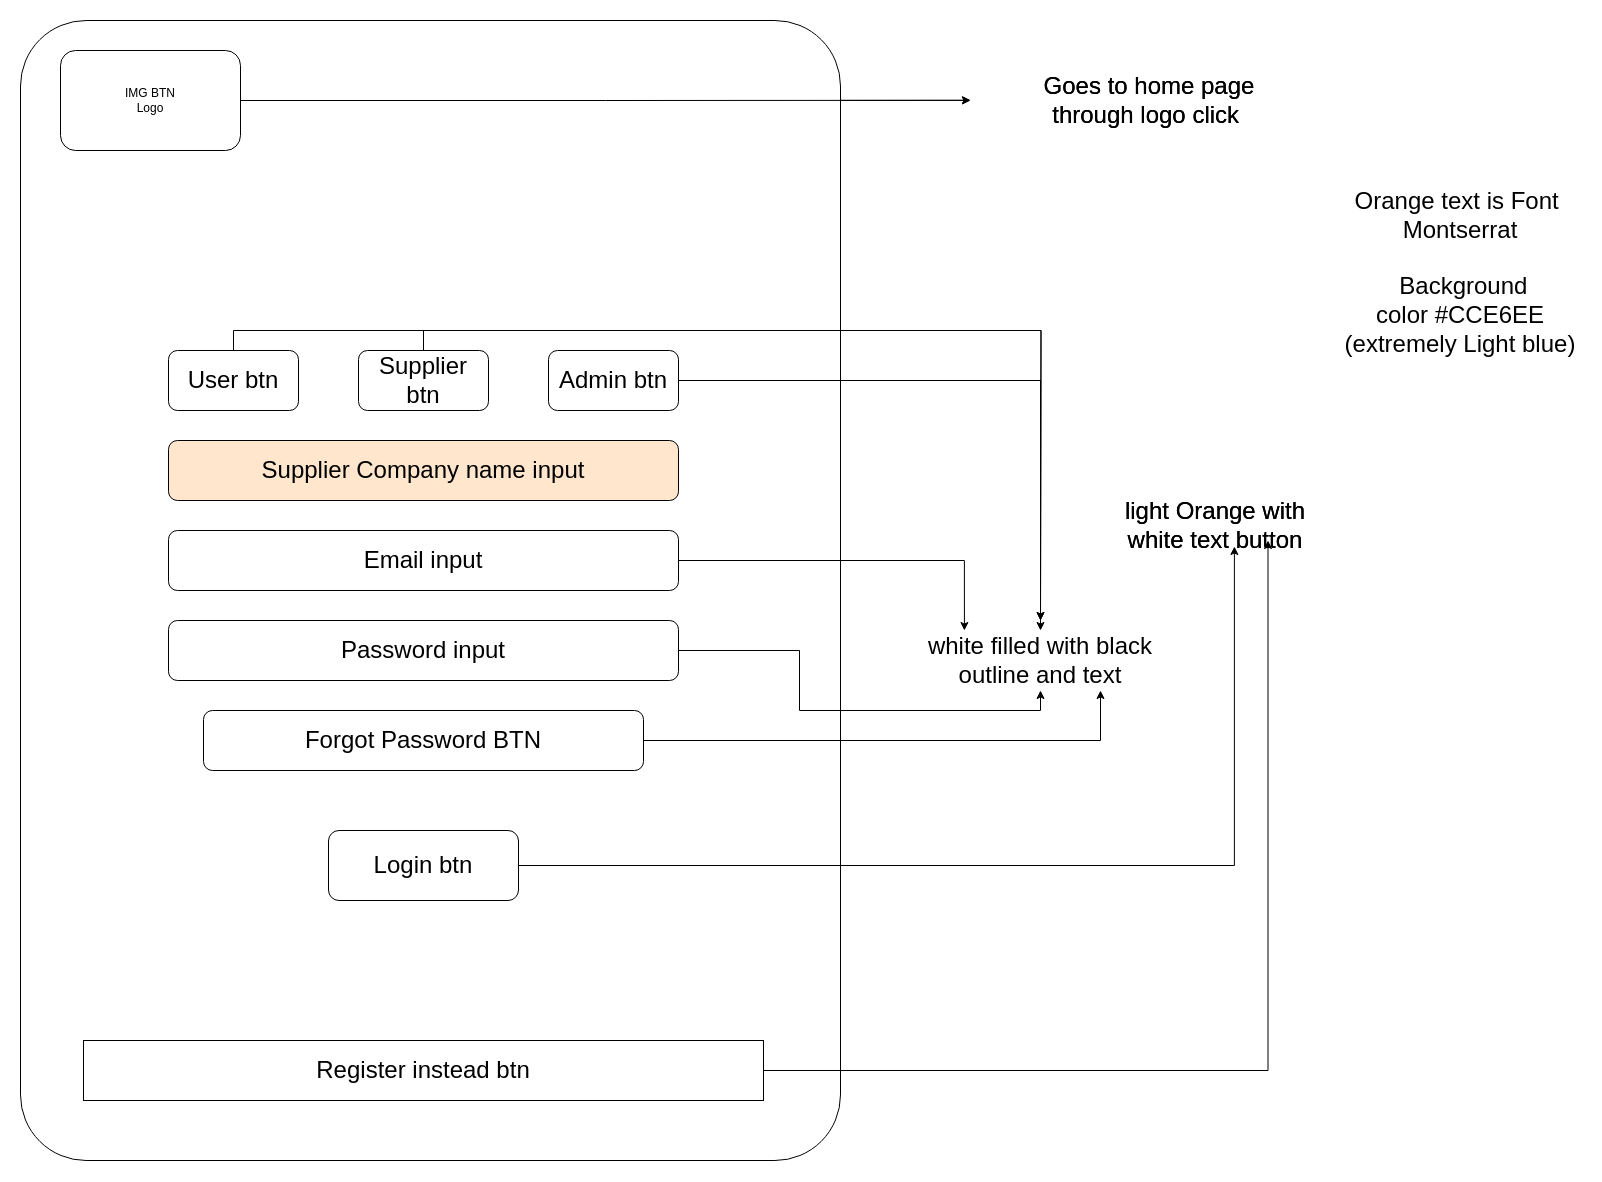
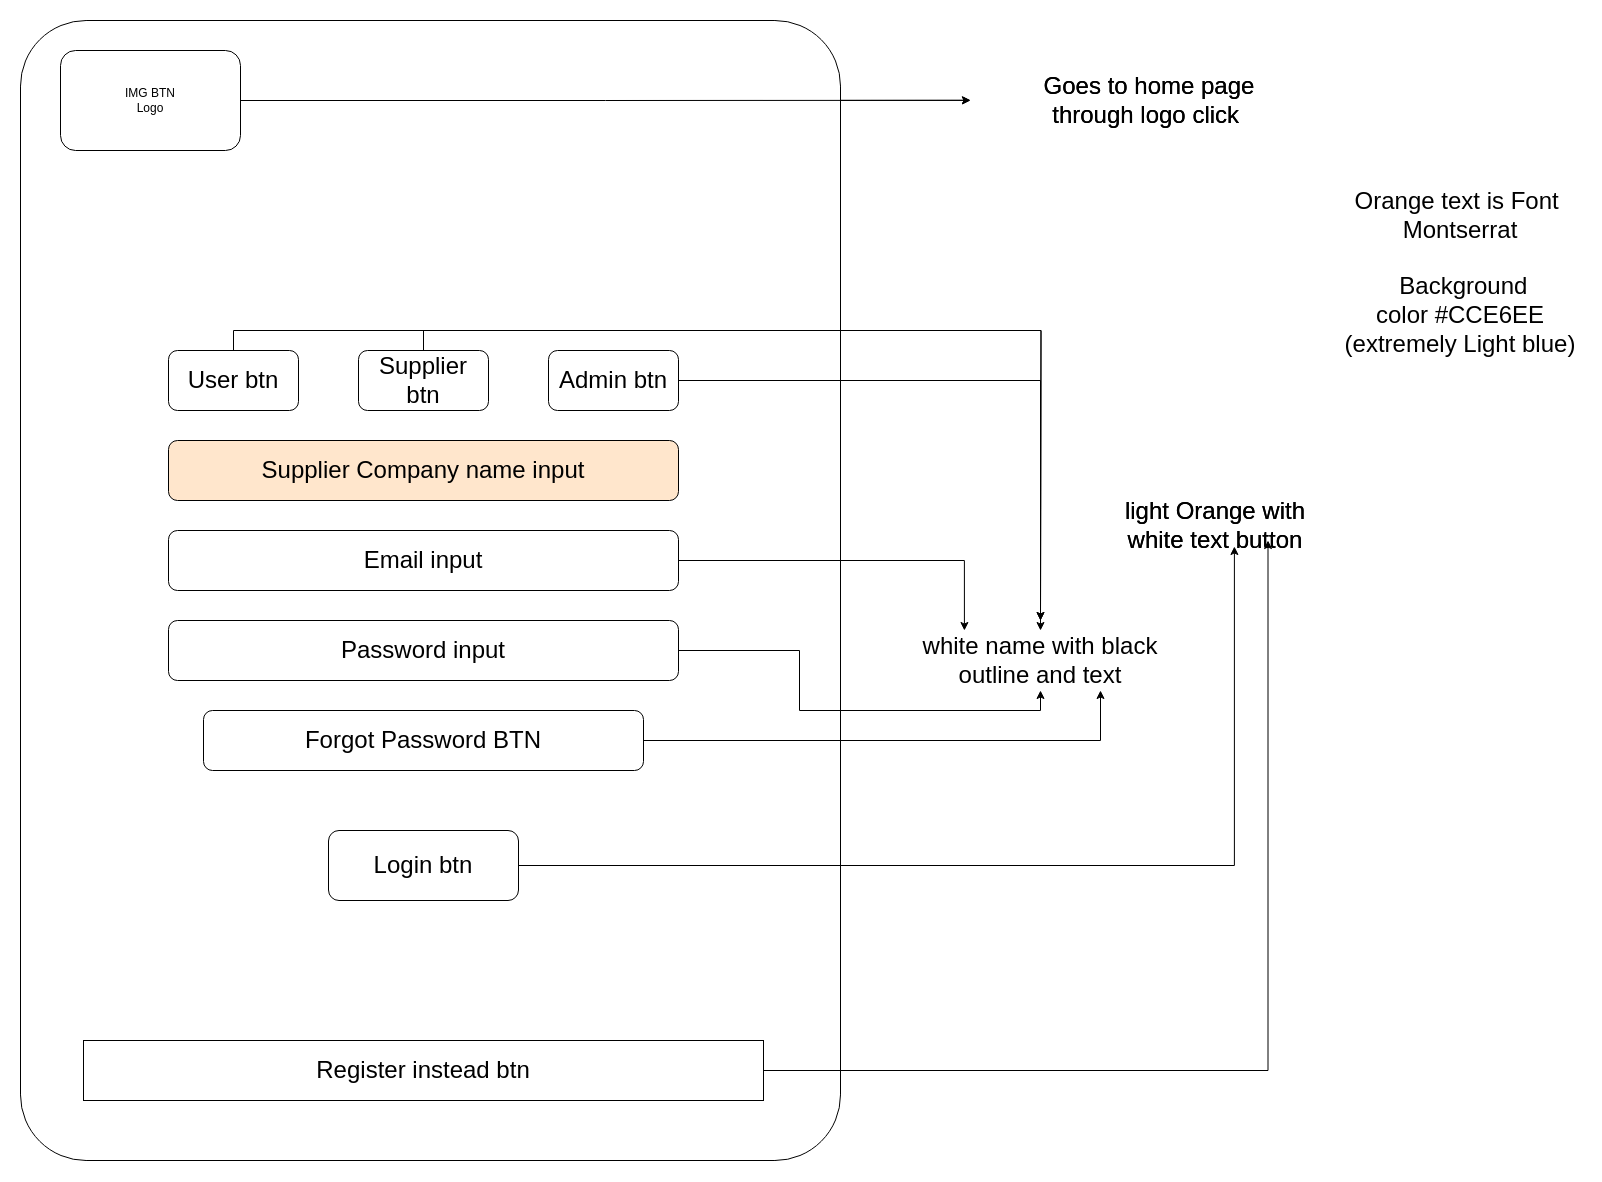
(1041, 661) -> (1041, 661)
